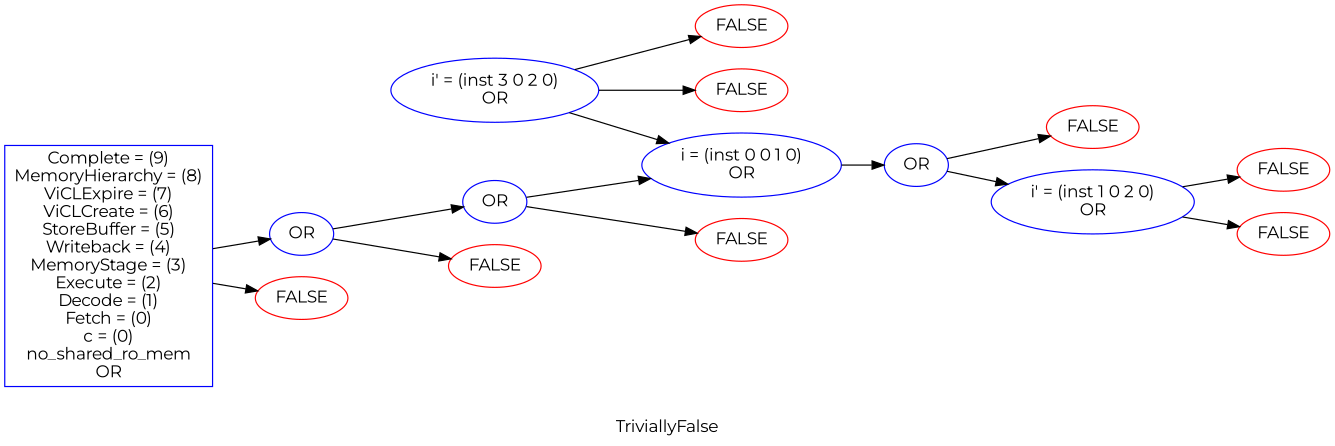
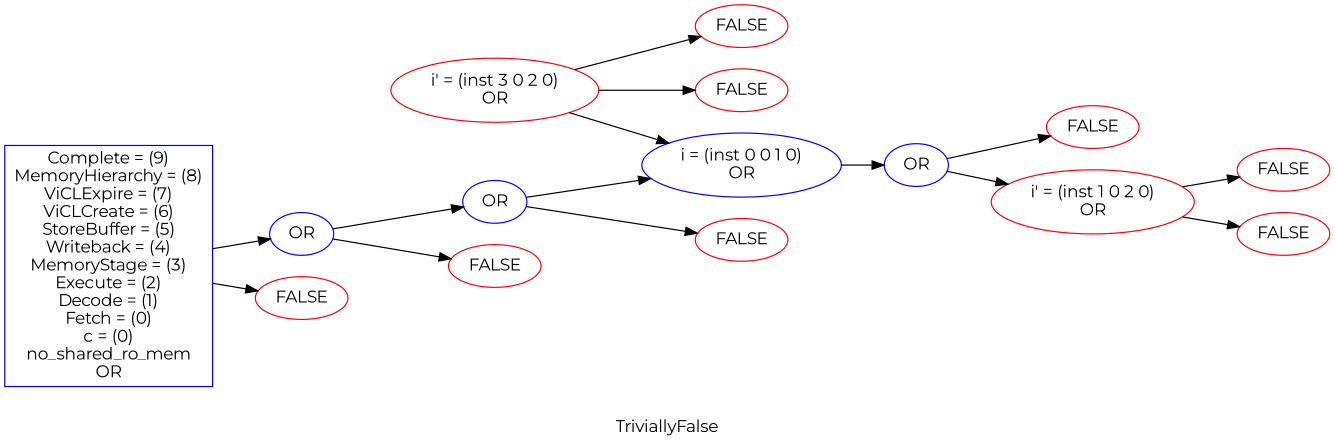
(495, 90) -> (495, 90)
(1093, 202) -> (1093, 202)
